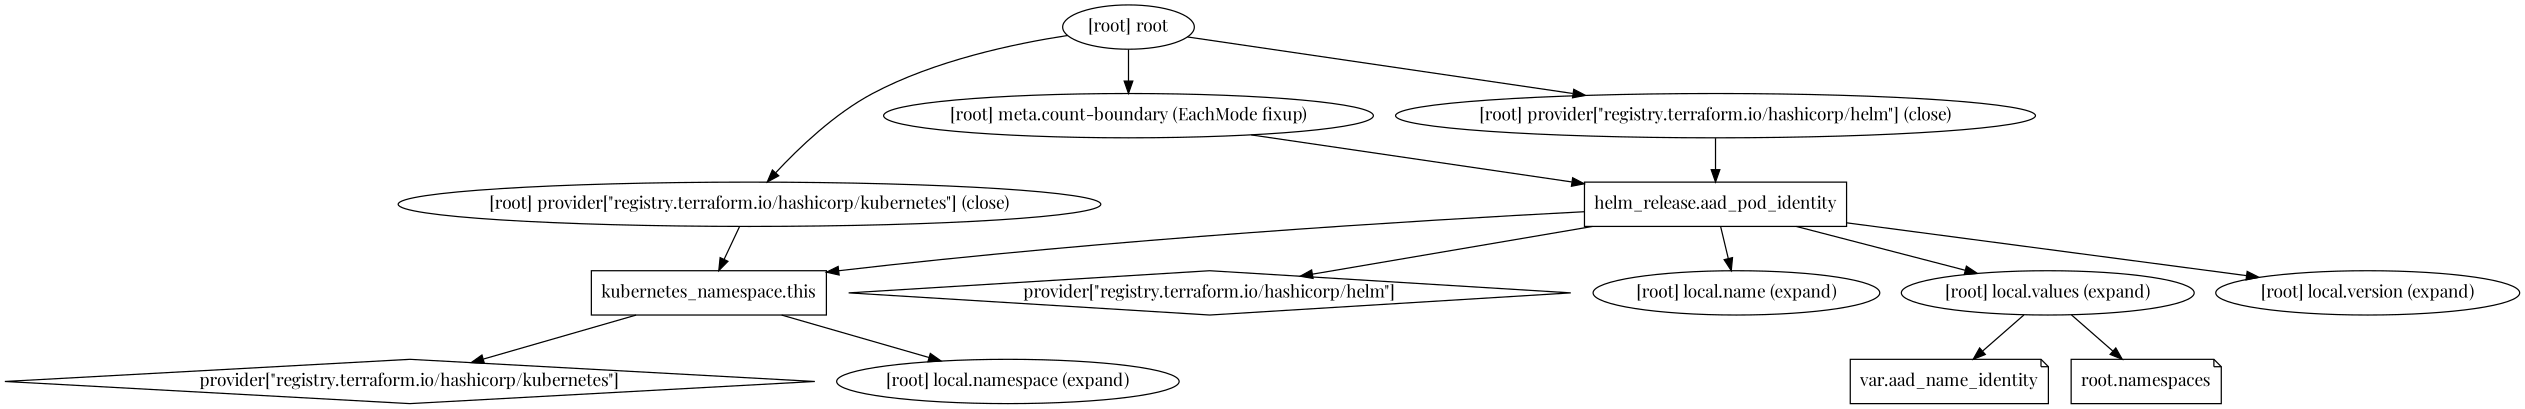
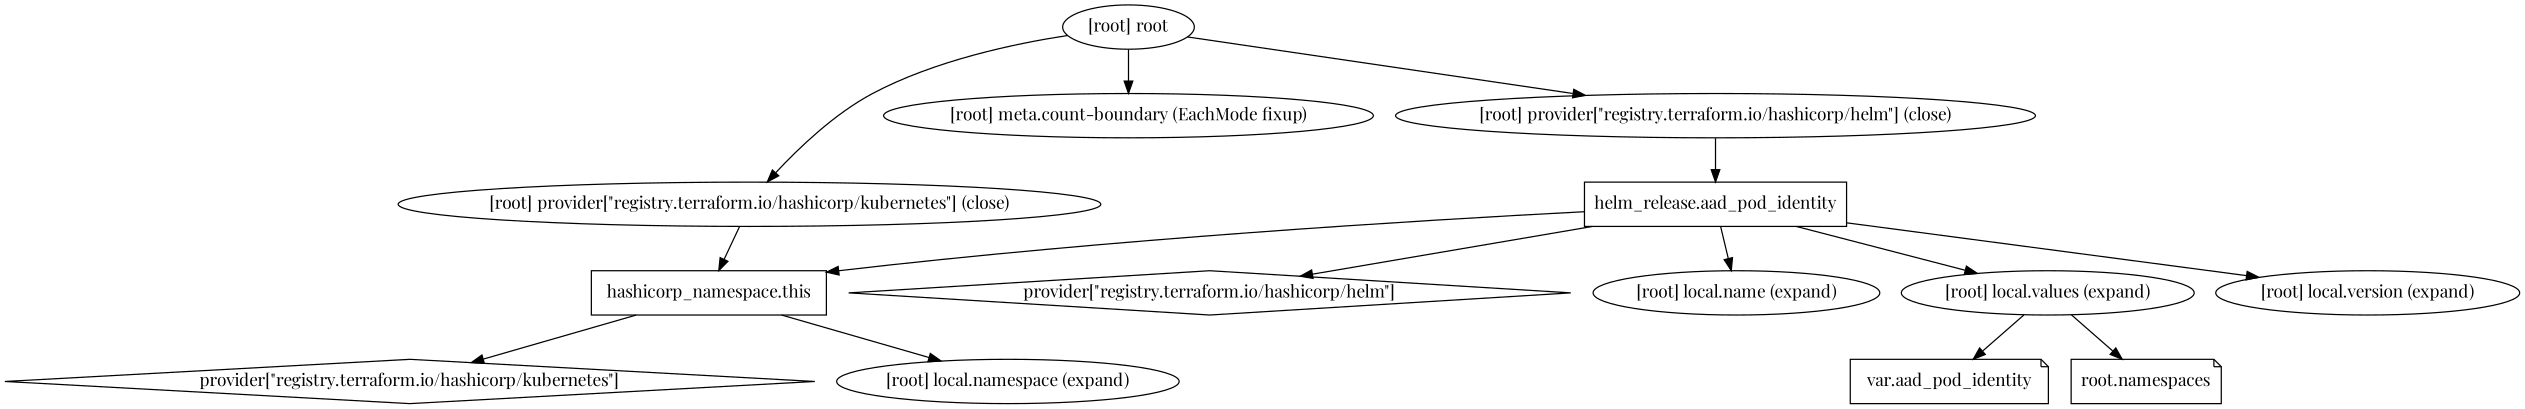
(1412, 158) -> none
(709, 293) -> (709, 293)
(1949, 381) -> (1949, 381)
